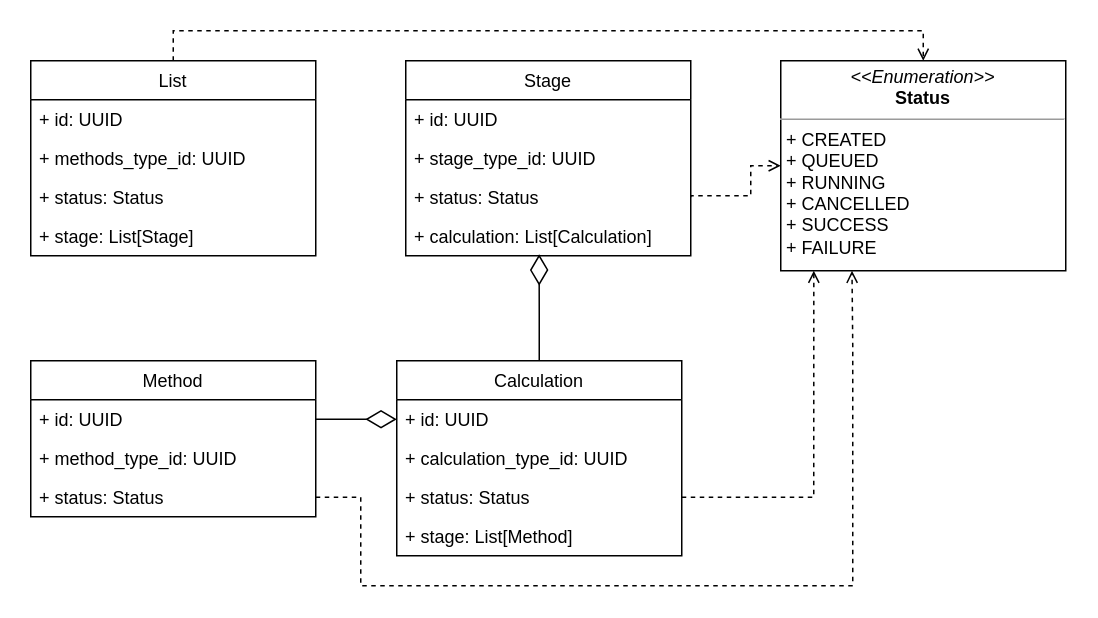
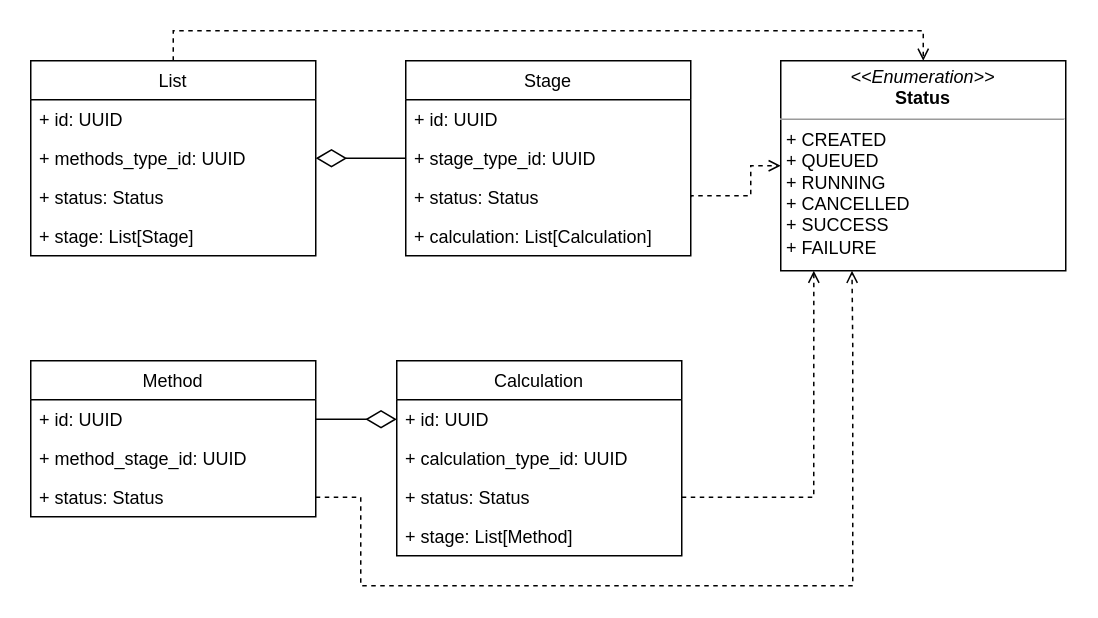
none -> (376, 158)
(539, 322) -> none
(141, 459) -> (146, 459)
